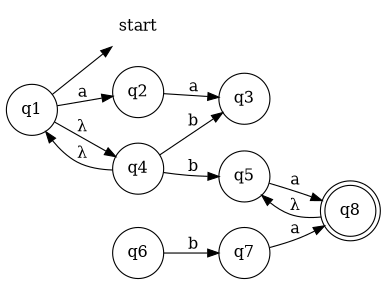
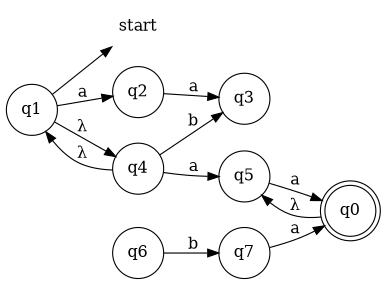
(194, 167) -> (194, 167)
(350, 211) -> (350, 211)
